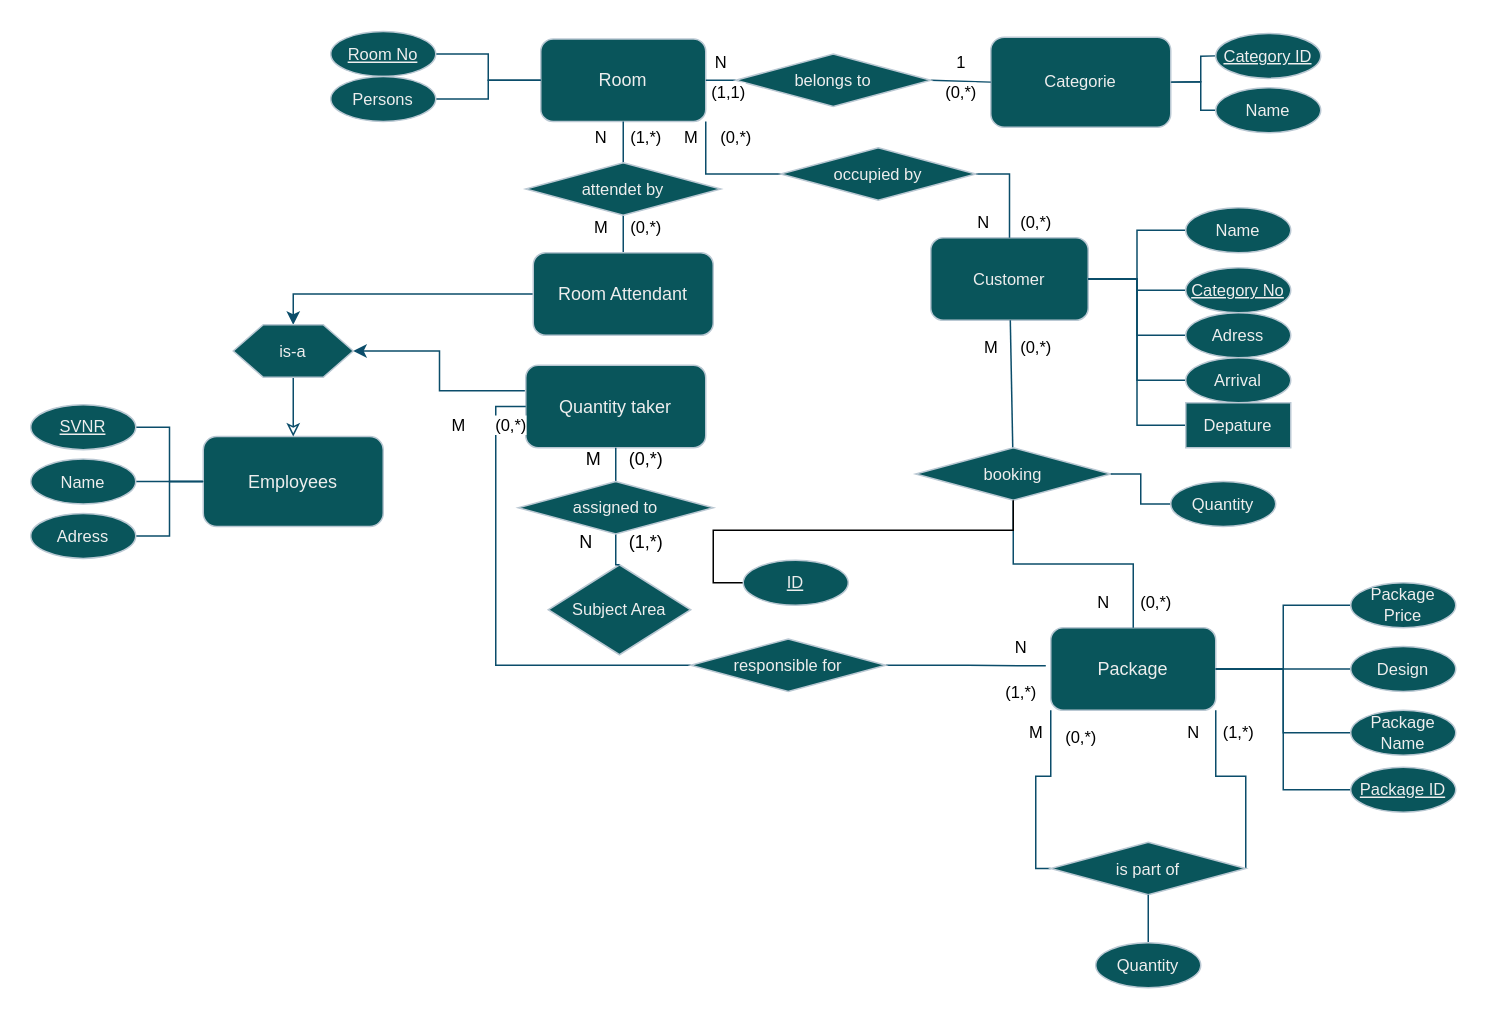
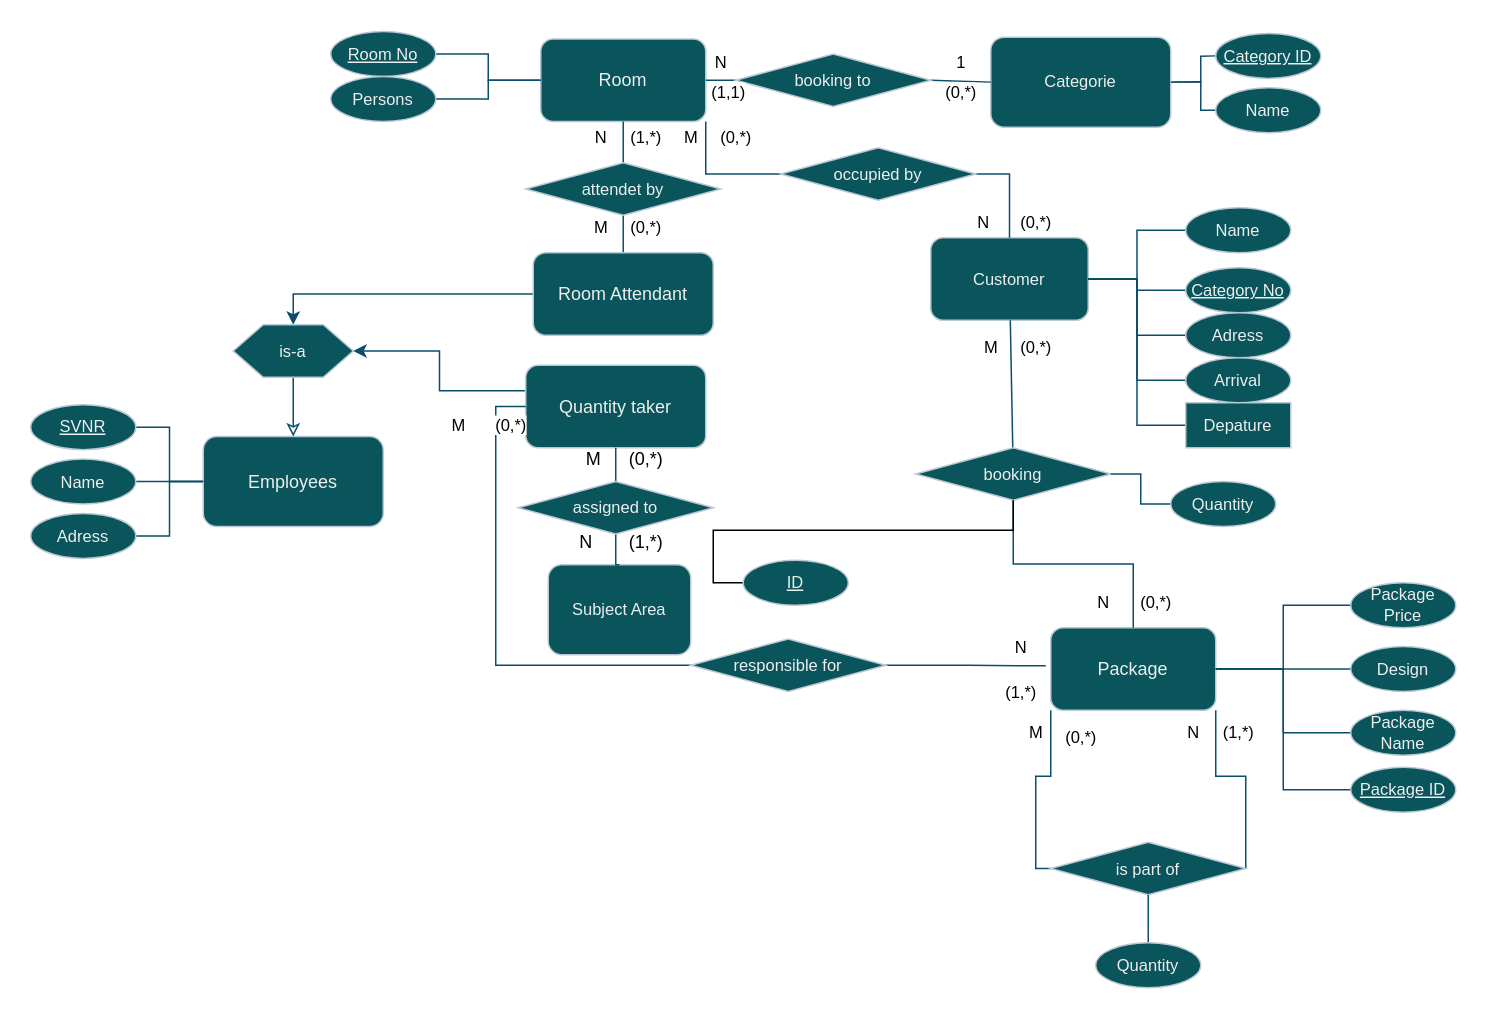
(833, 80) -> (833, 80)
(620, 610) -> (620, 610)
